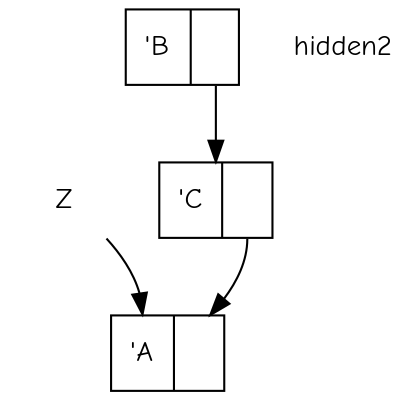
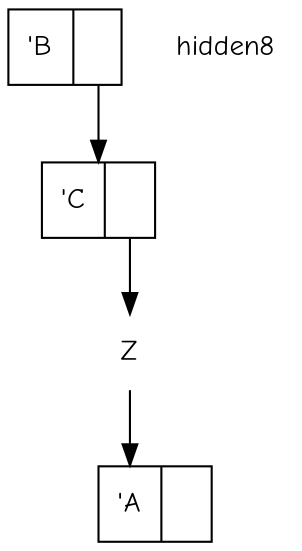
(344, 47) -> (226, 47)
(241, 271) -> (130, 266)
